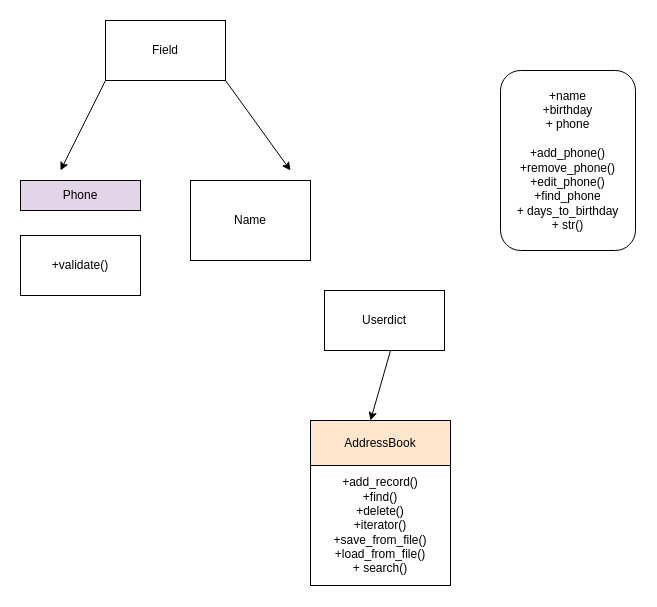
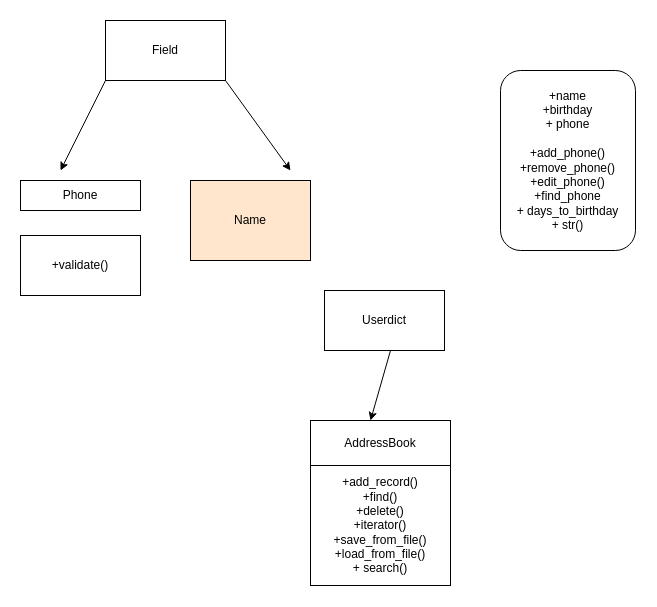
(81, 196) -> (81, 196)
(251, 221) -> (251, 221)
(381, 443) -> (381, 443)
